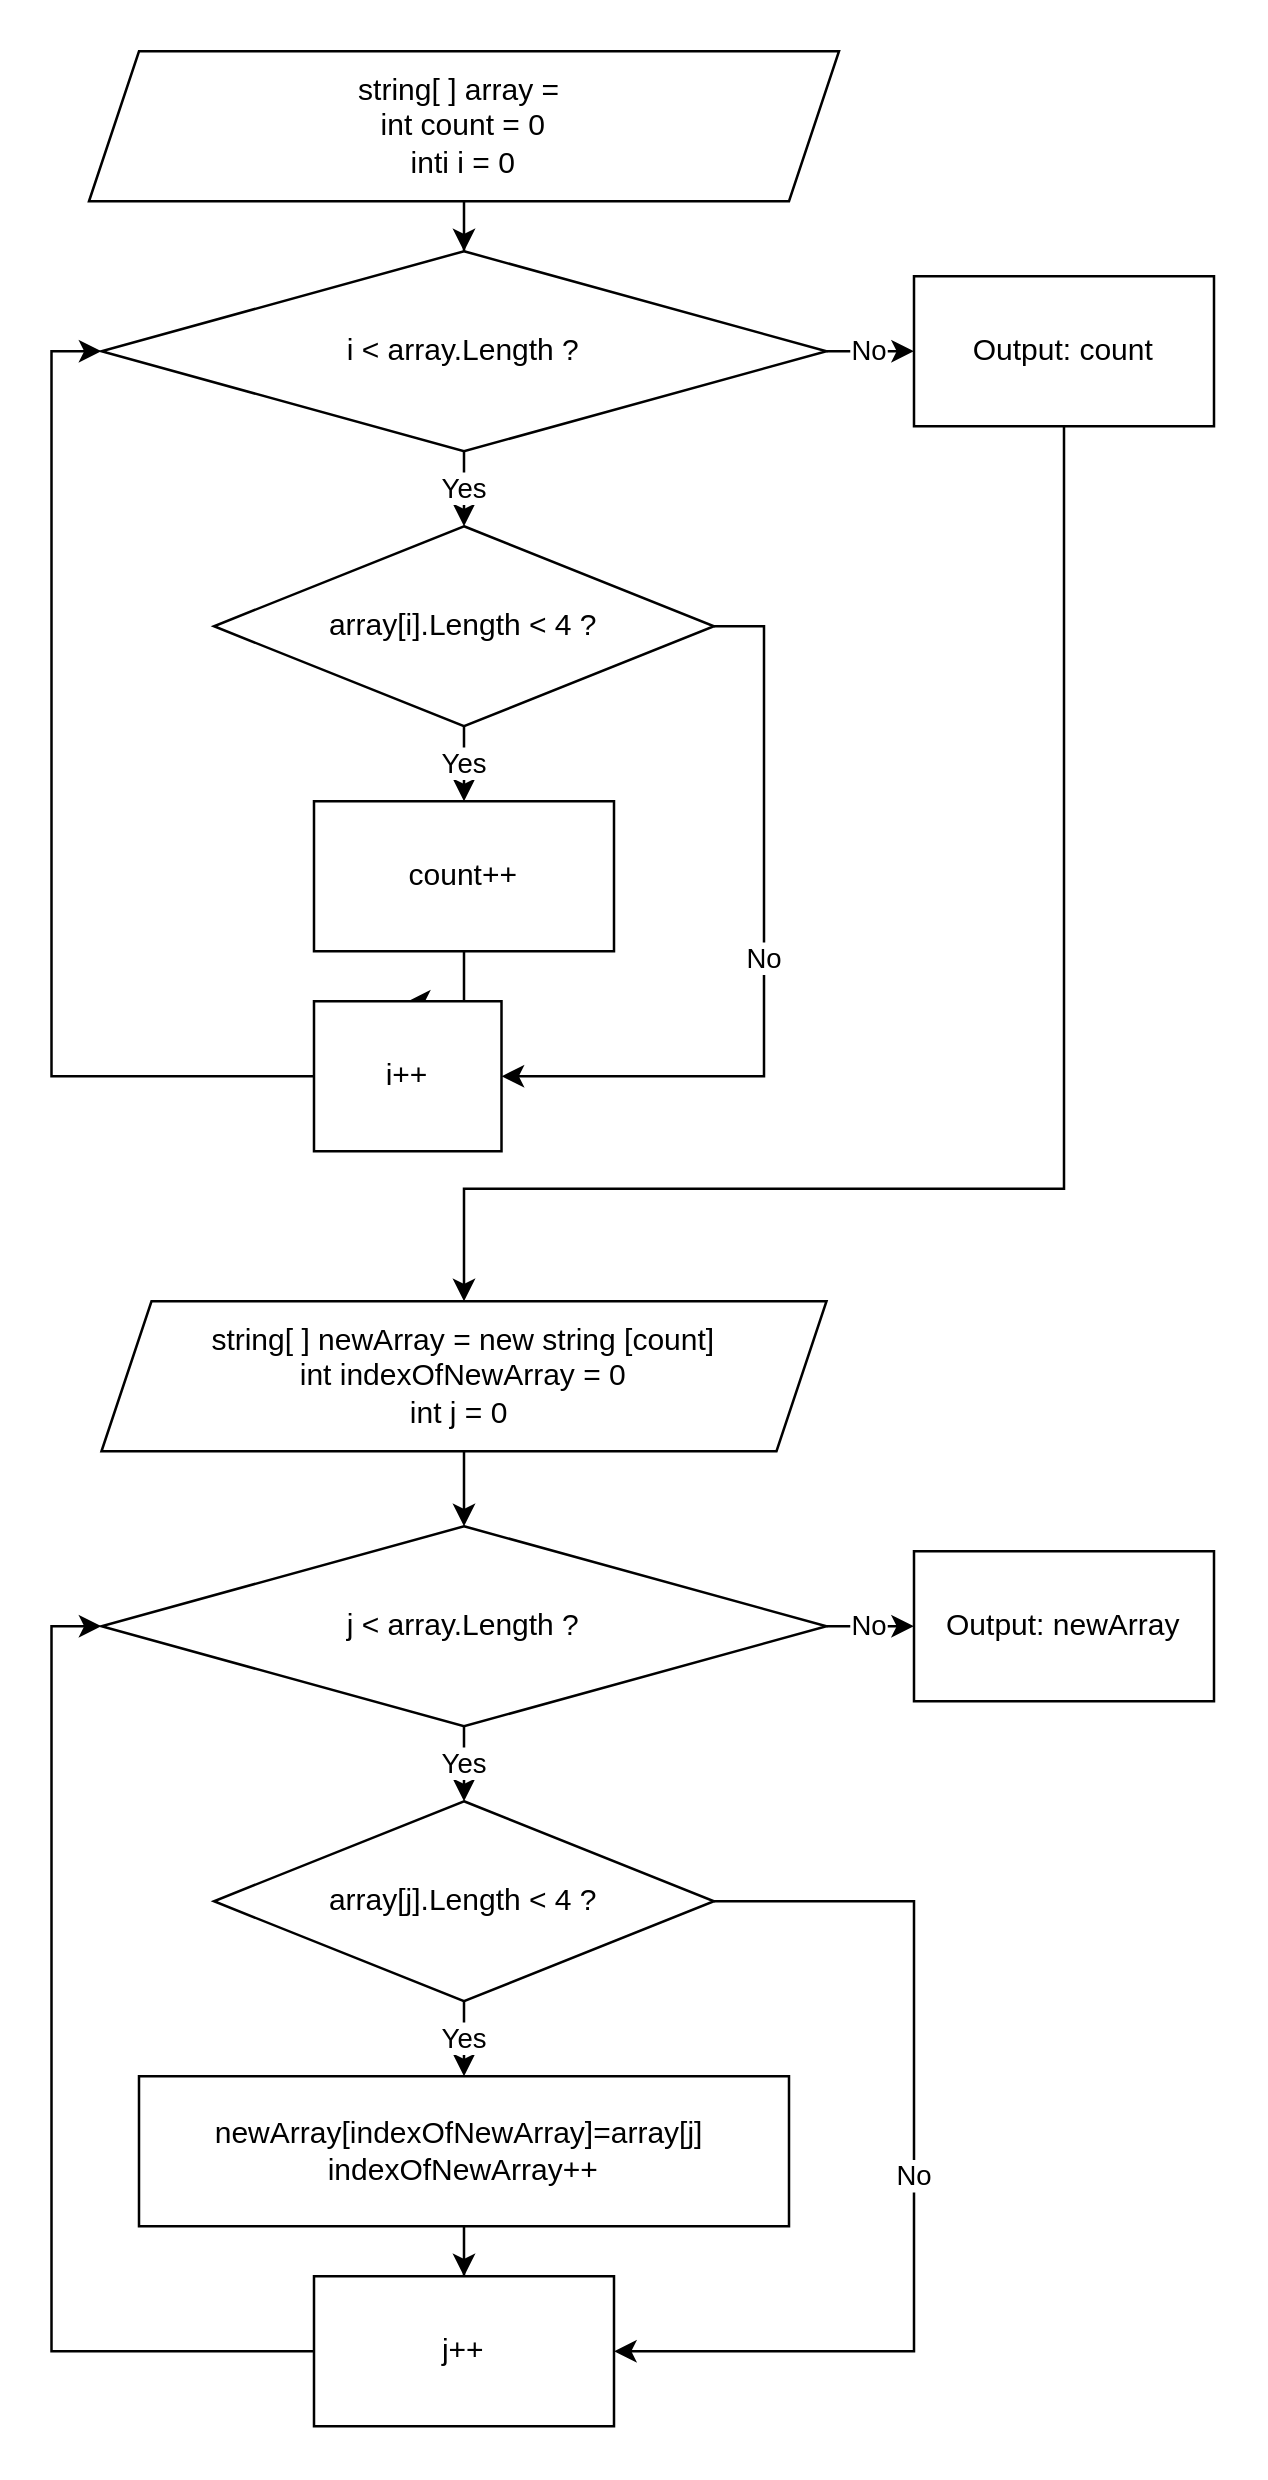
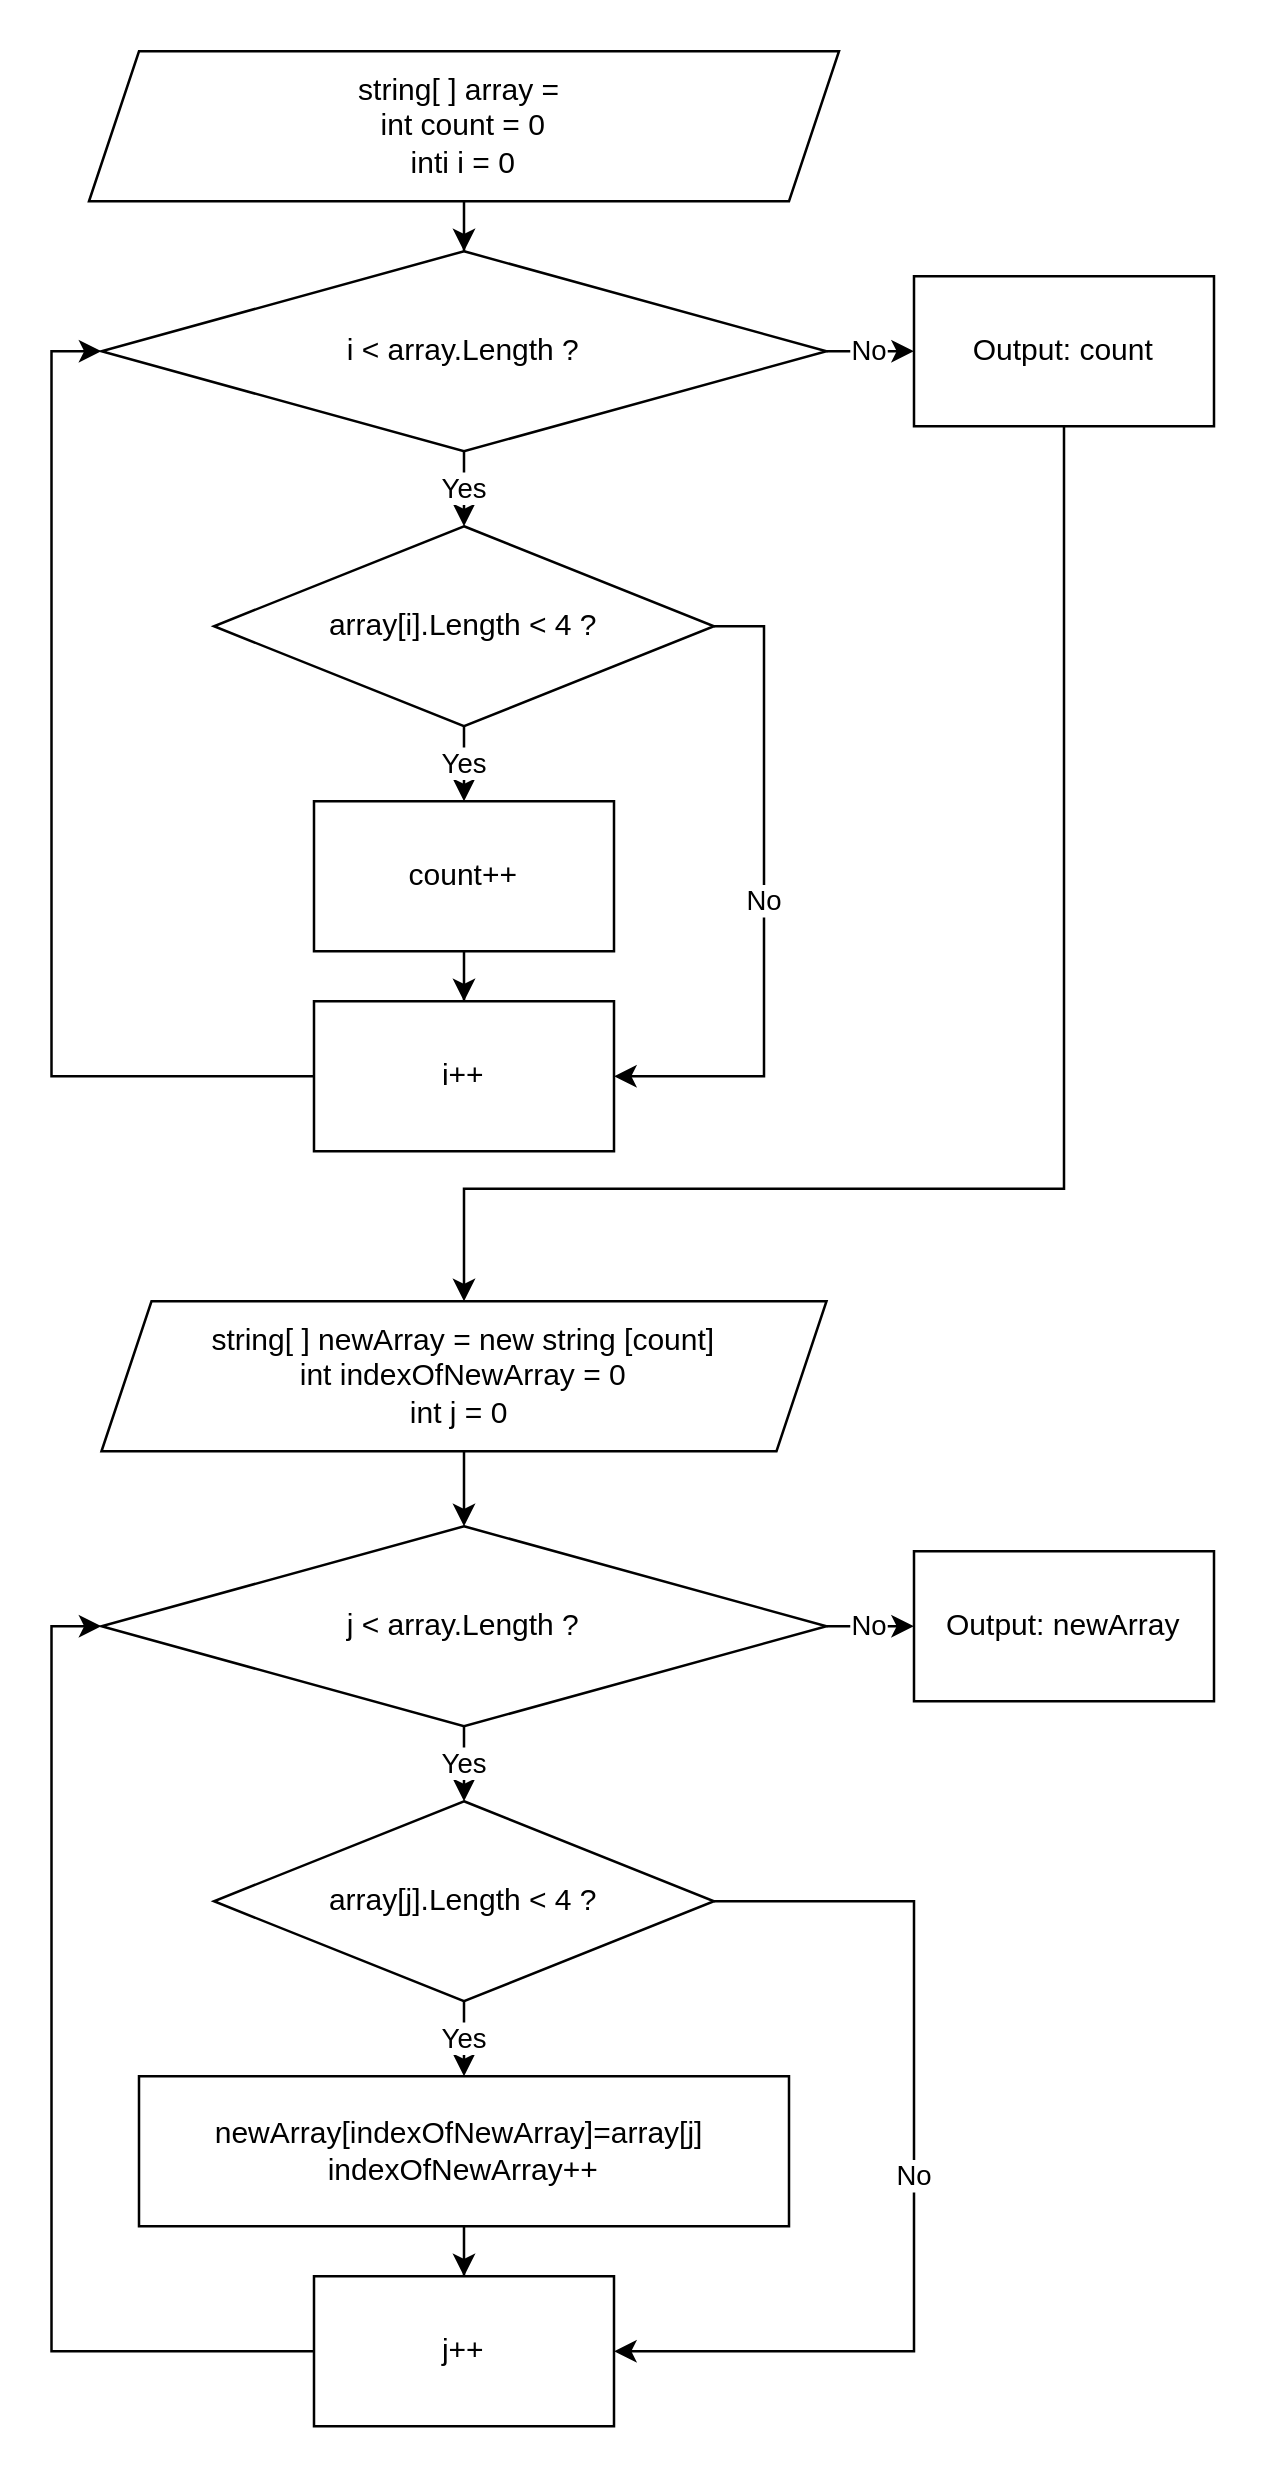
(408, 1076) -> (464, 1076)
